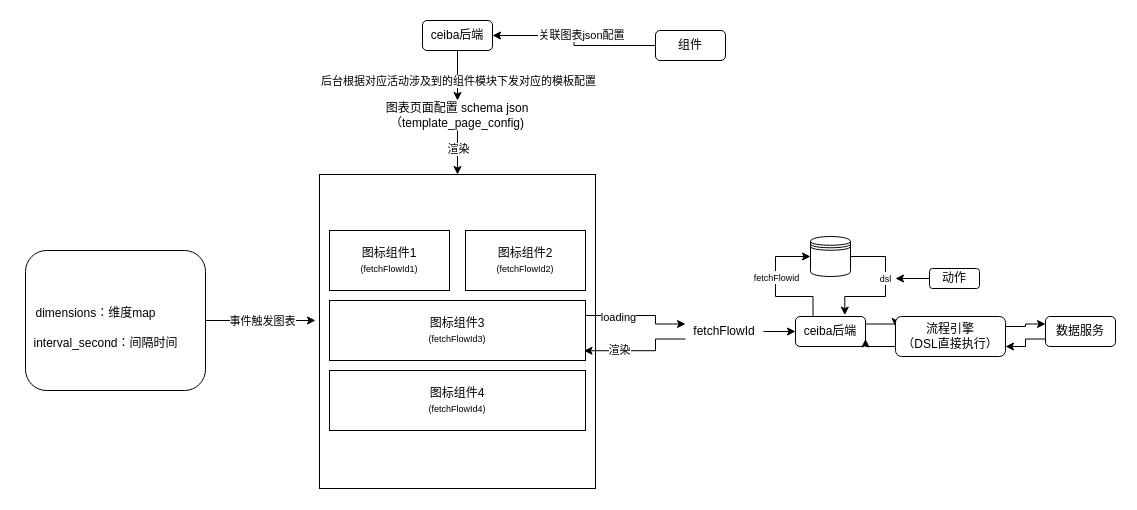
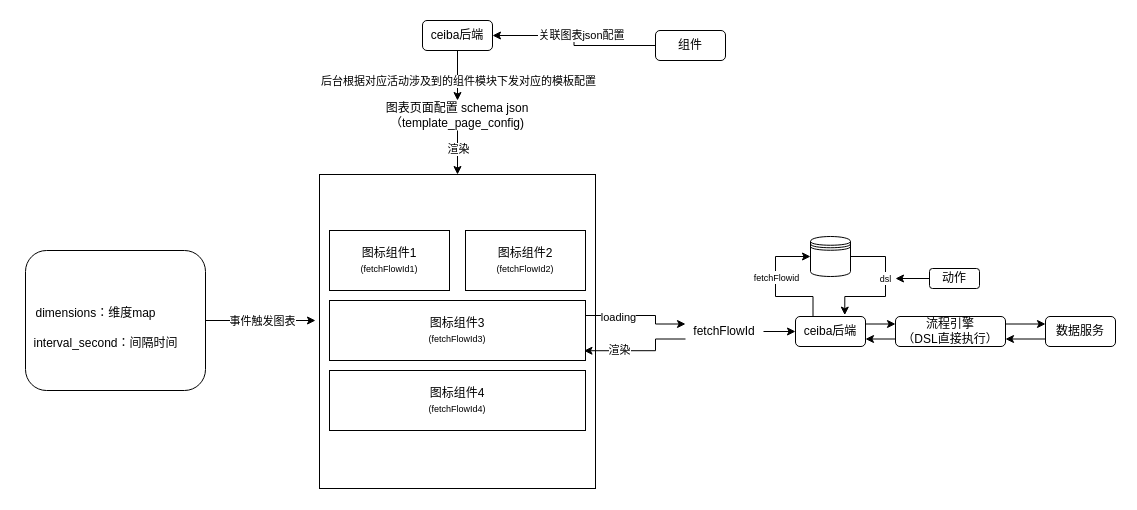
(951, 337) -> (951, 332)
